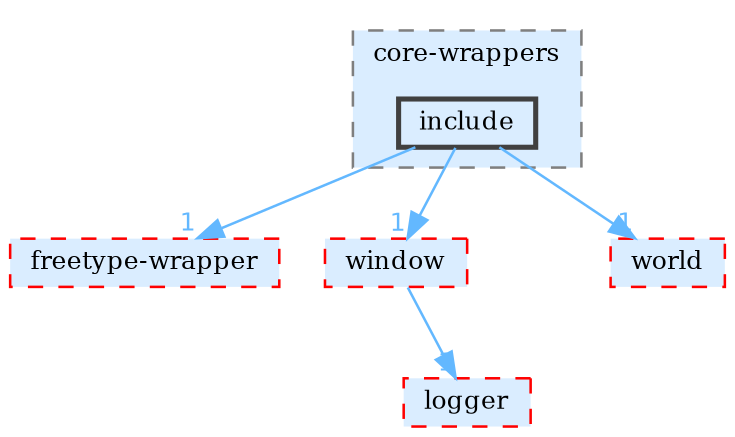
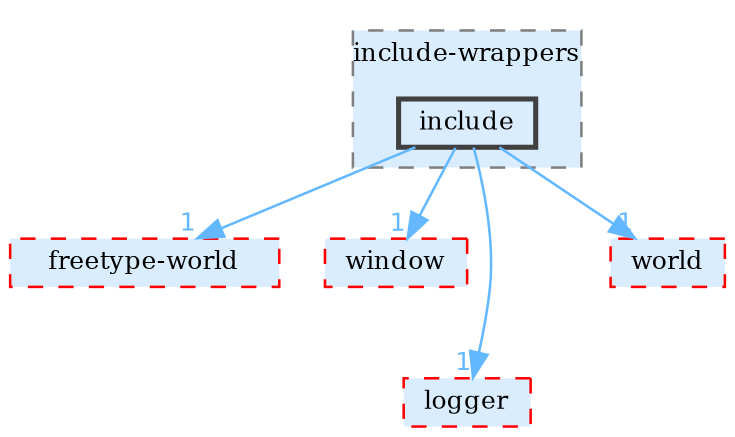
(467, 55) -> (467, 55)
(145, 263) -> (145, 263)
(426, 322) -> (491, 250)
